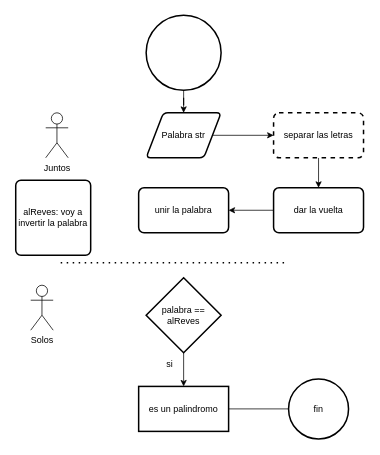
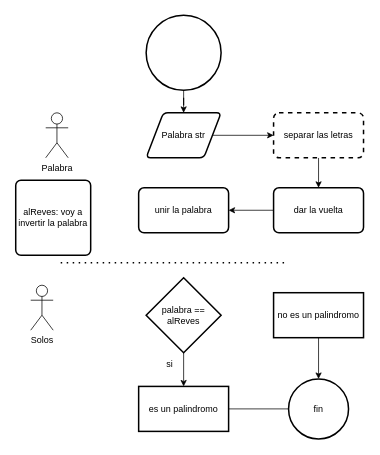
(57, 169) -> (57, 169)
none -> (318, 315)
none -> (318, 356)
